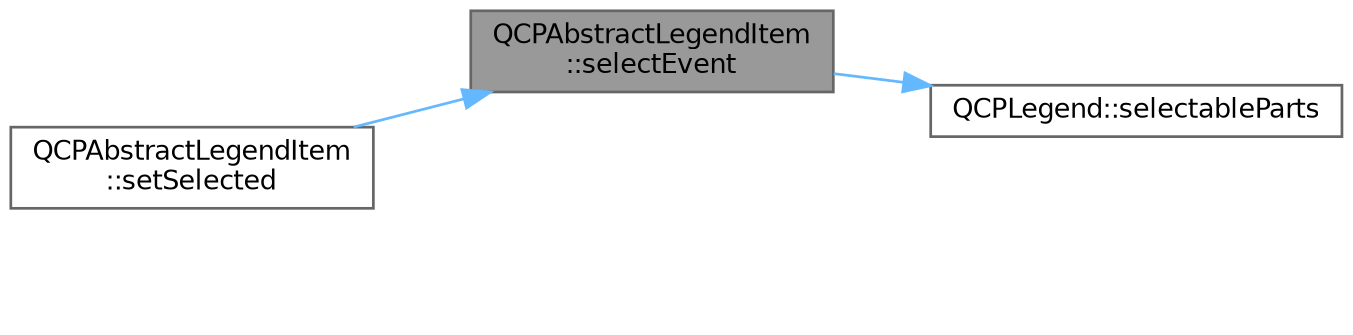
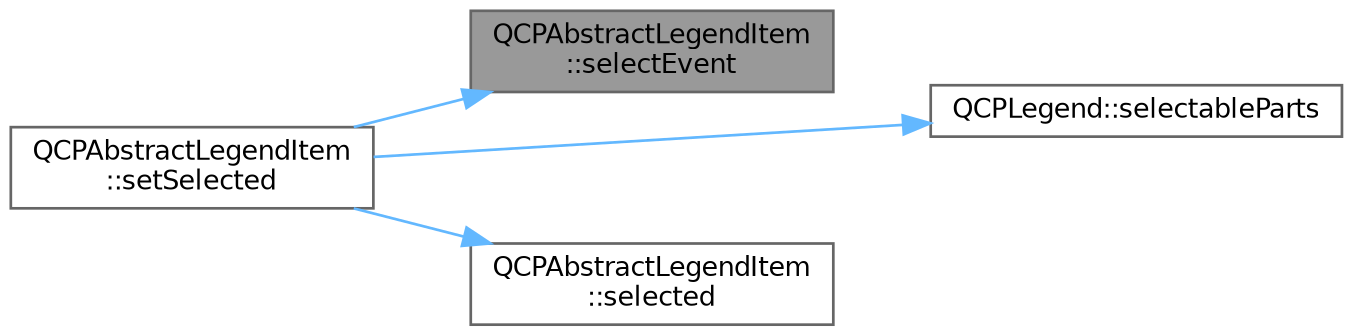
(869, 78) -> (638, 141)
none -> (652, 284)
